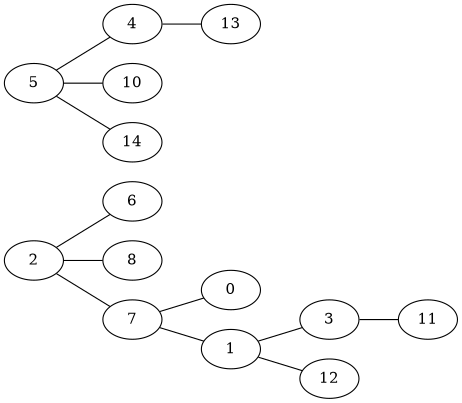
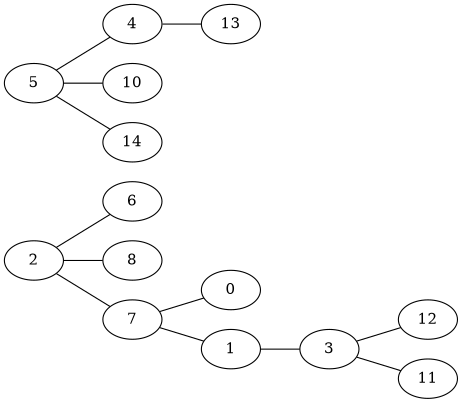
(280, 364) -> (379, 334)
